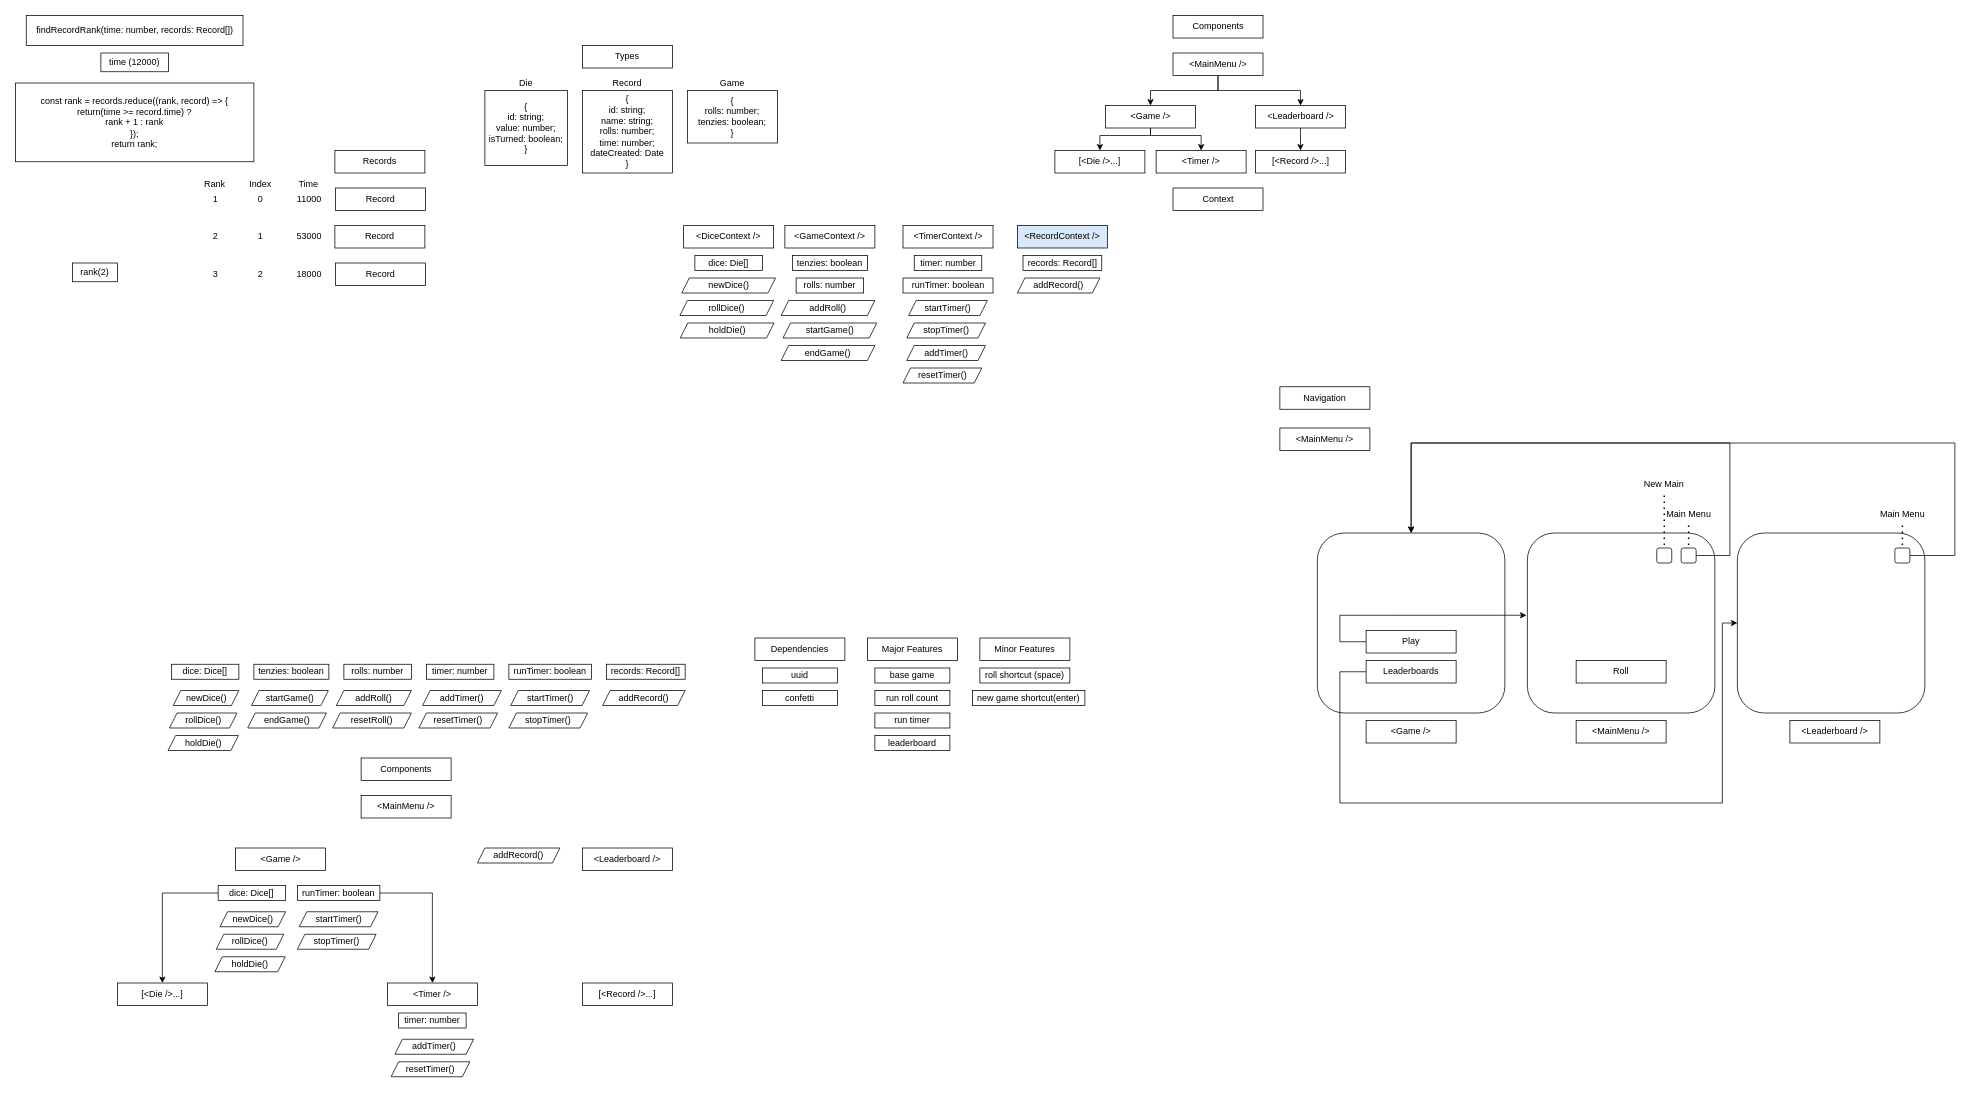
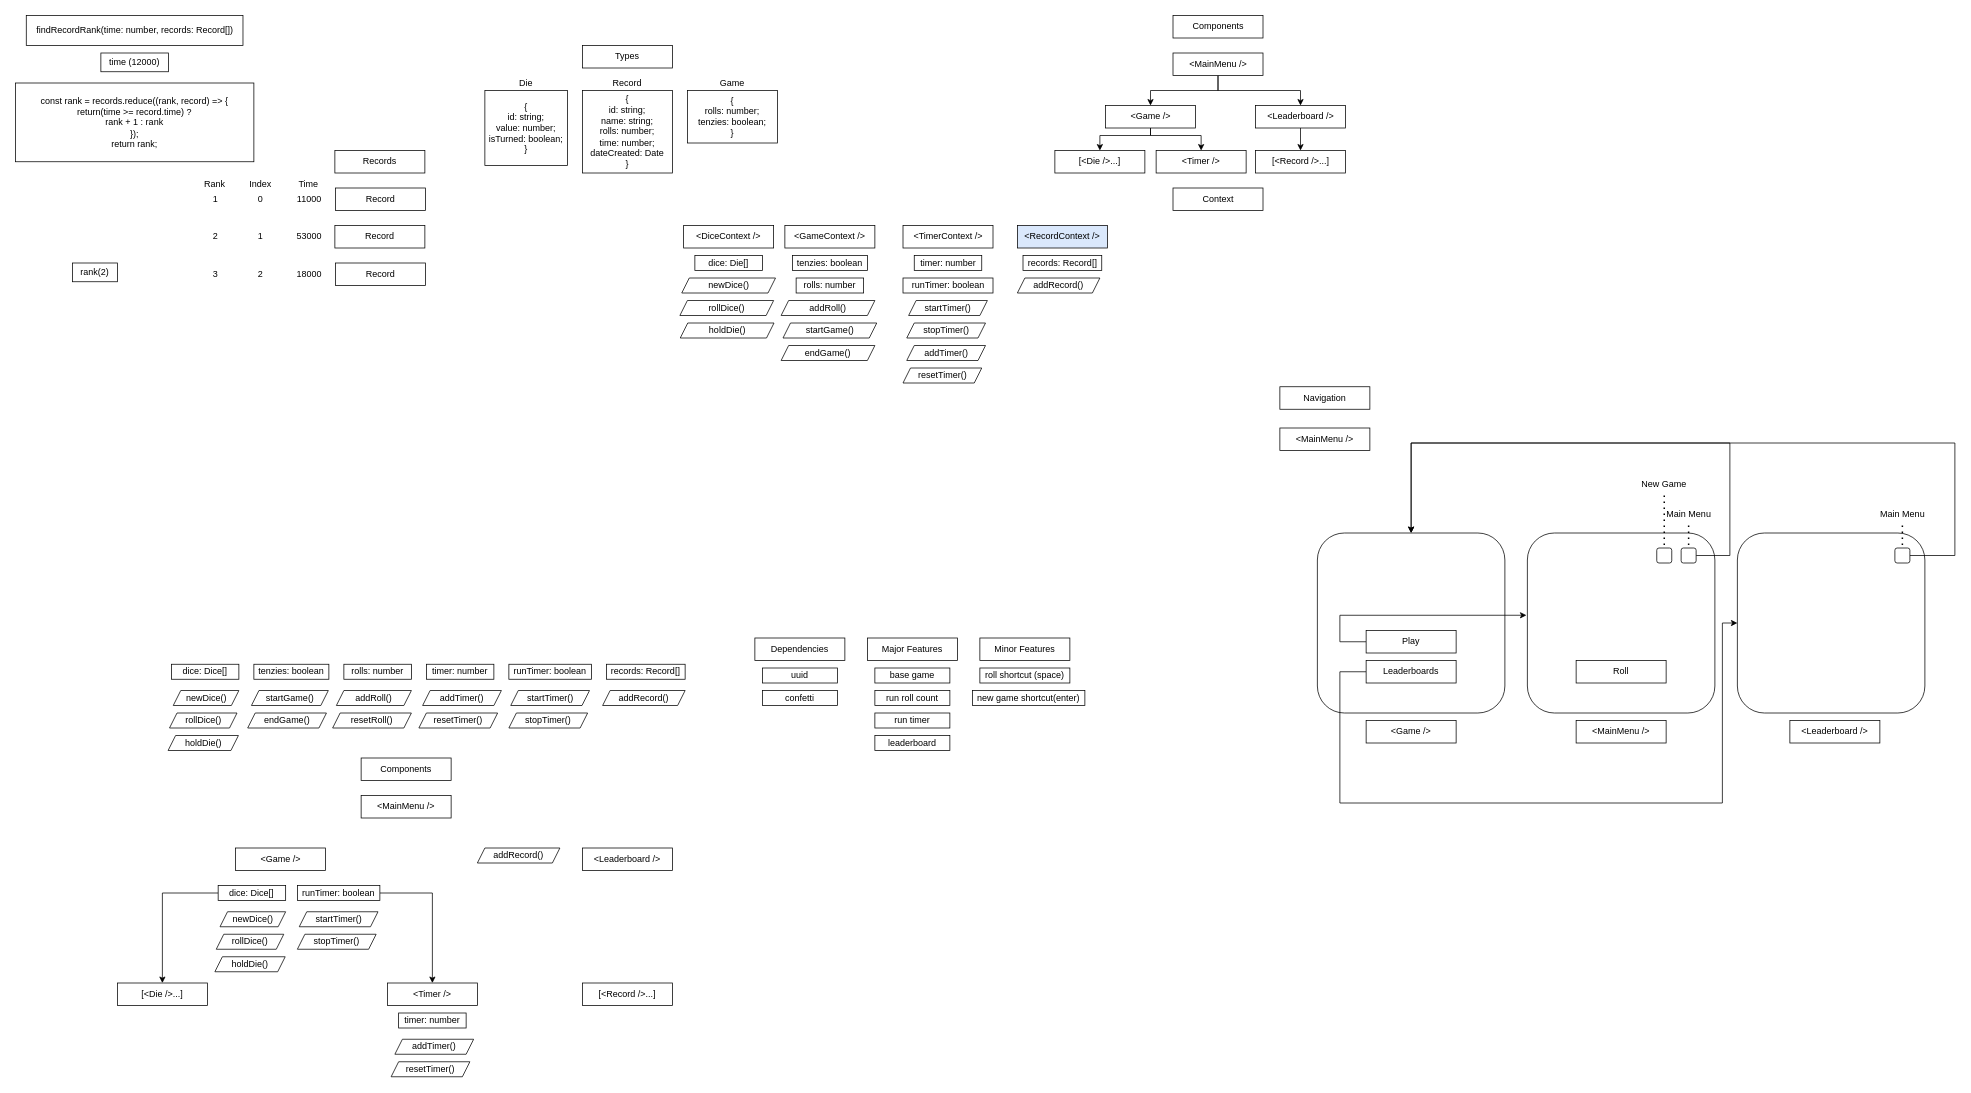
(1664, 484) -> (1664, 484)
